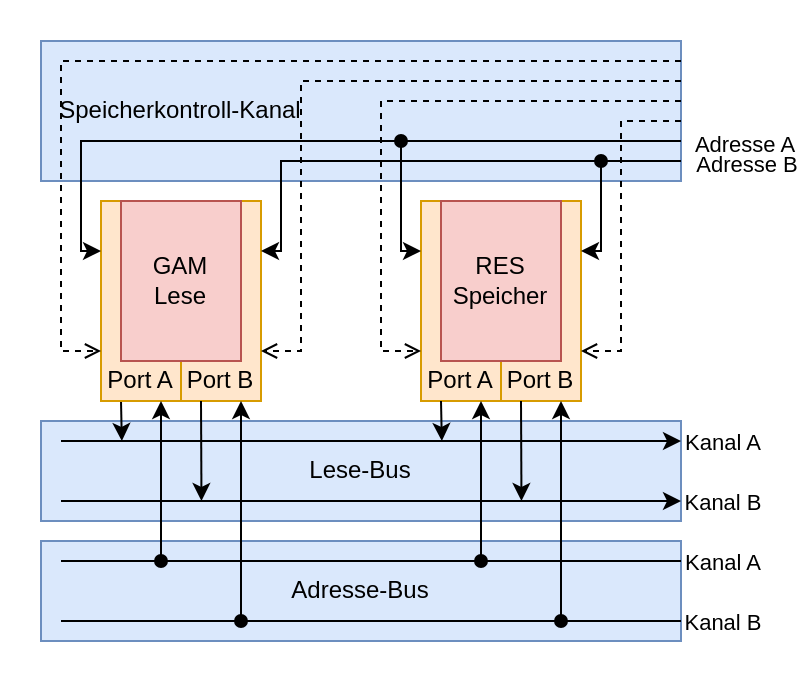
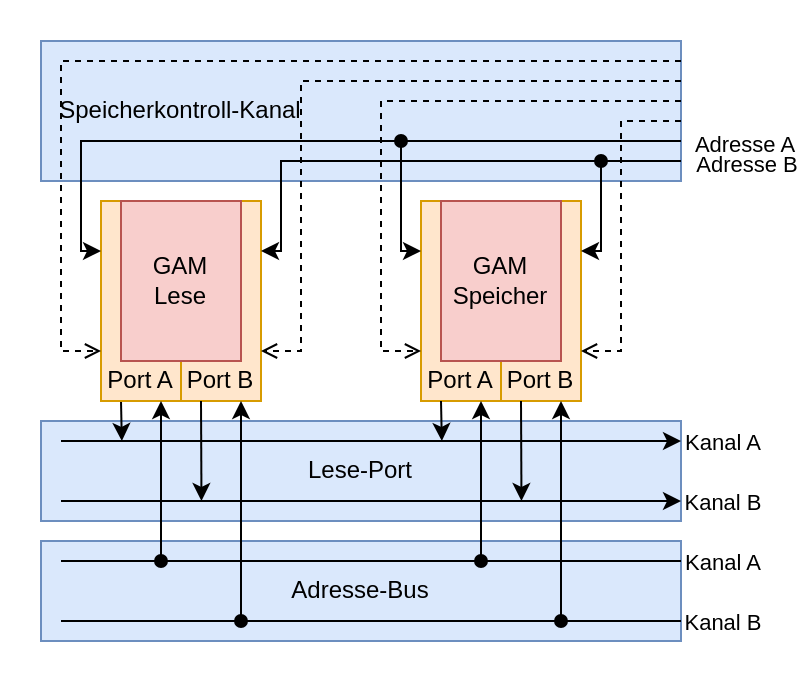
(501, 281) -> (501, 281)
(361, 471) -> (361, 471)
